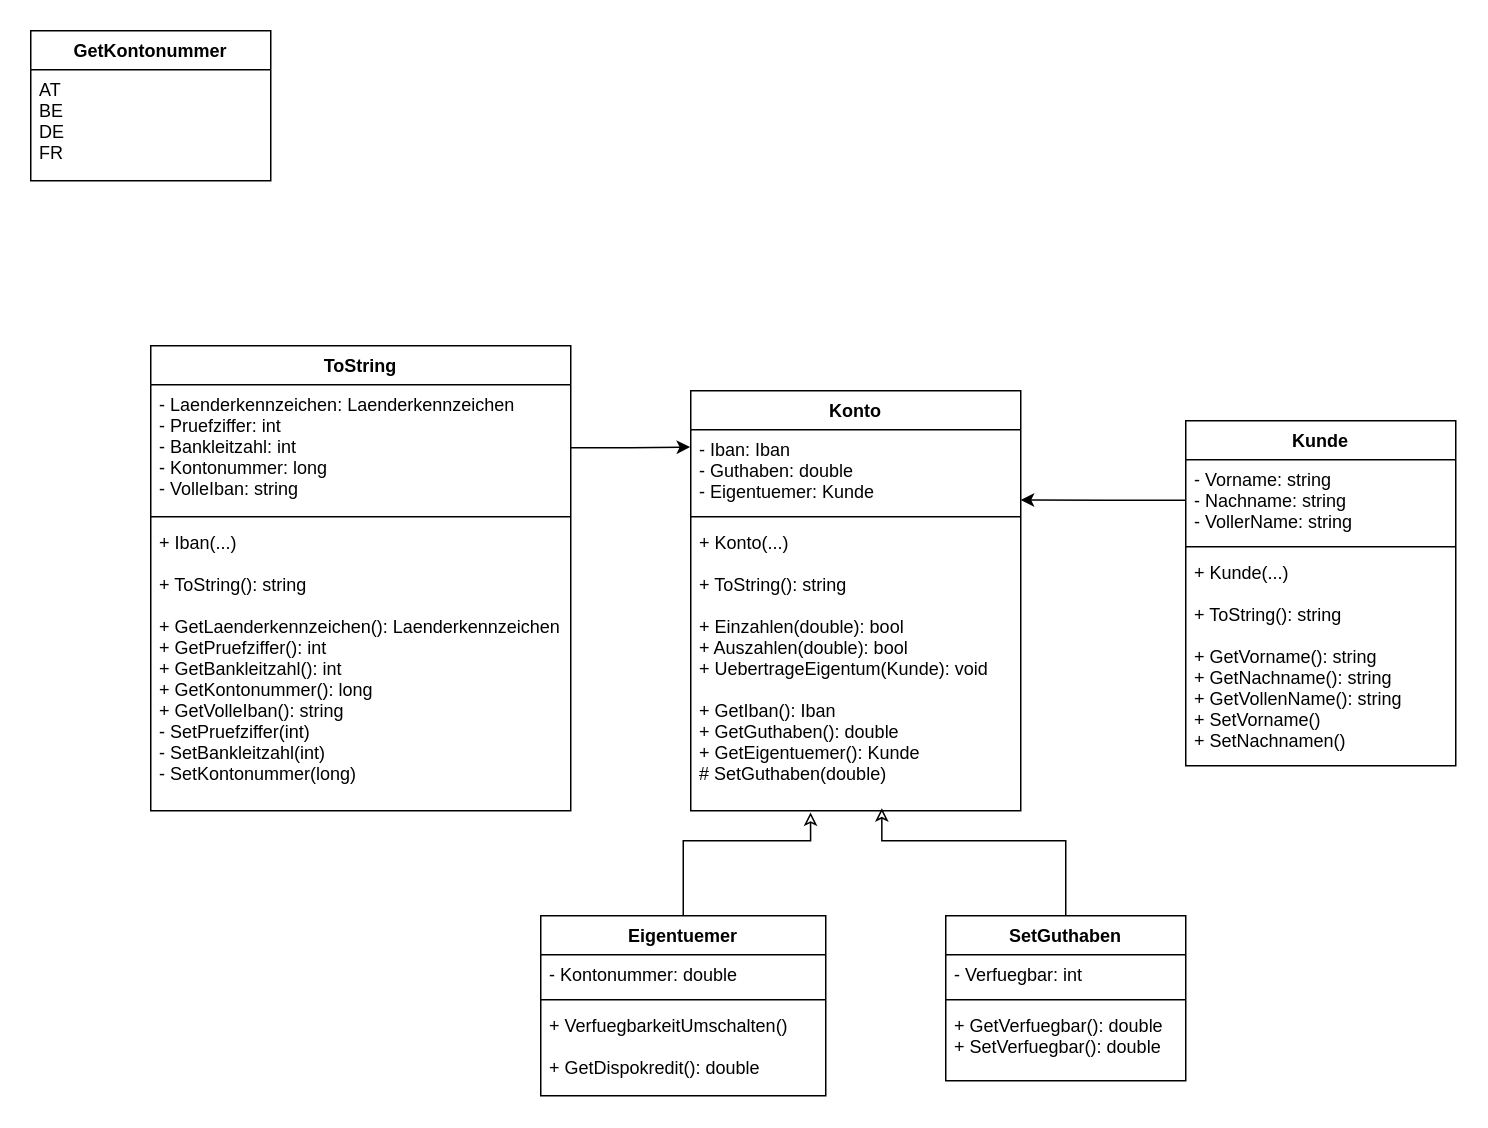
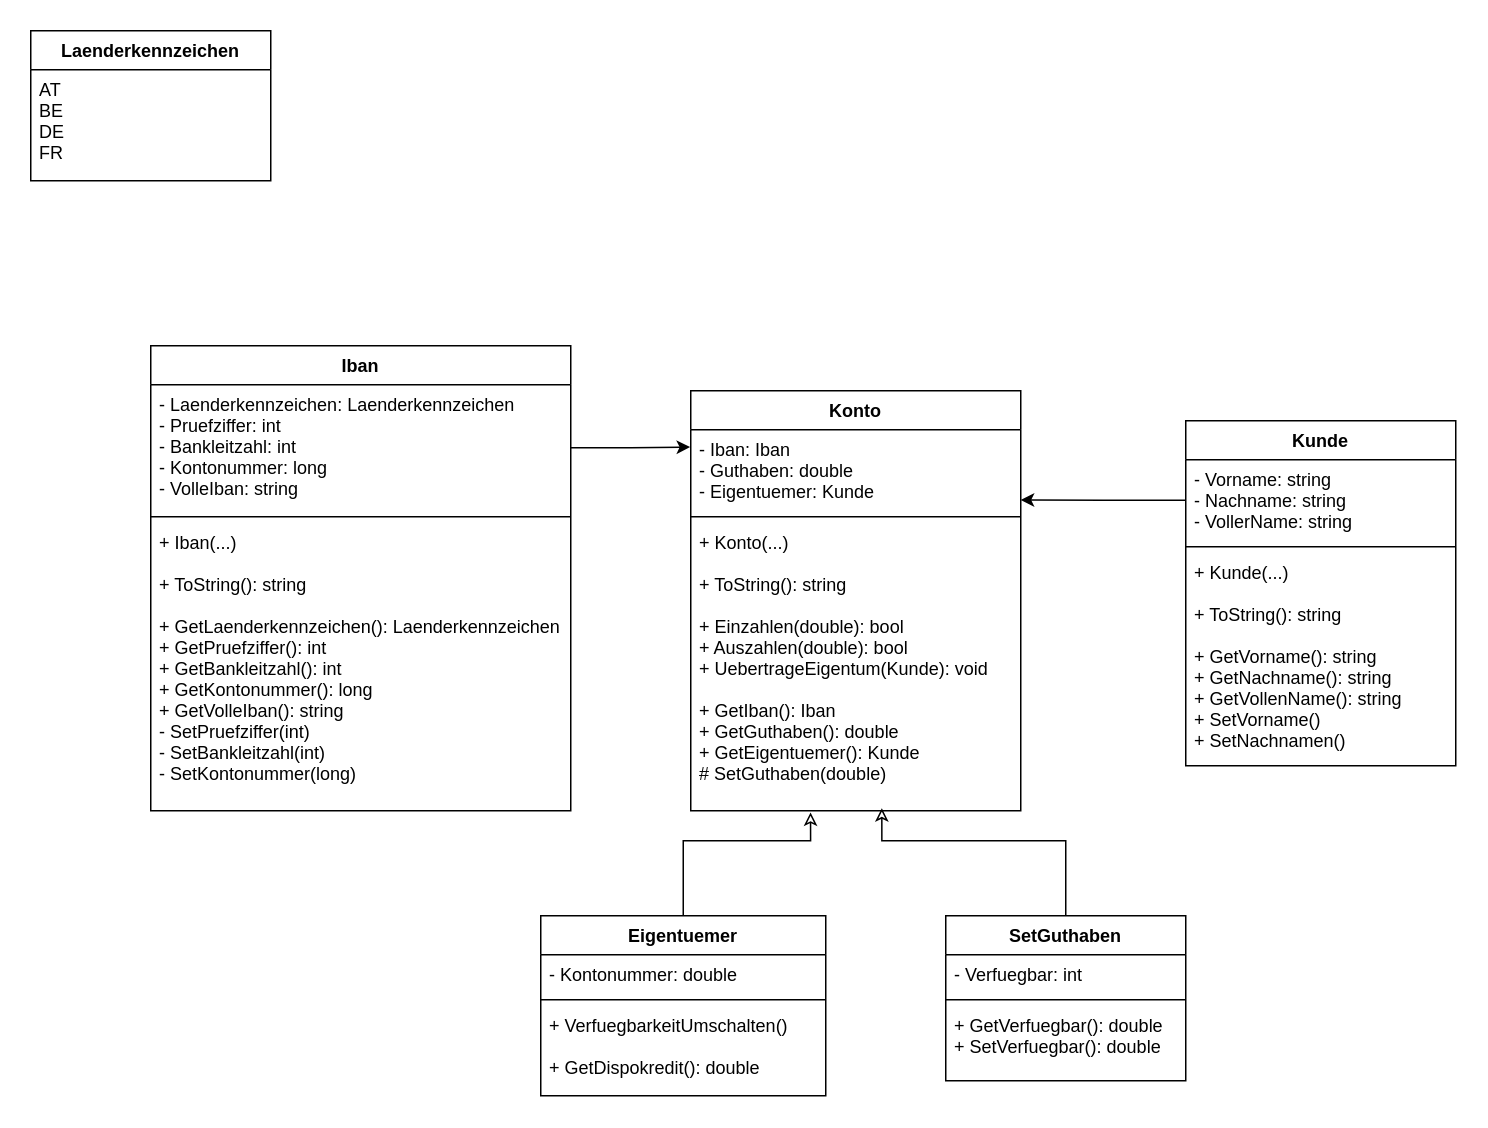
(150, 51) -> (150, 51)
(360, 366) -> (360, 366)
